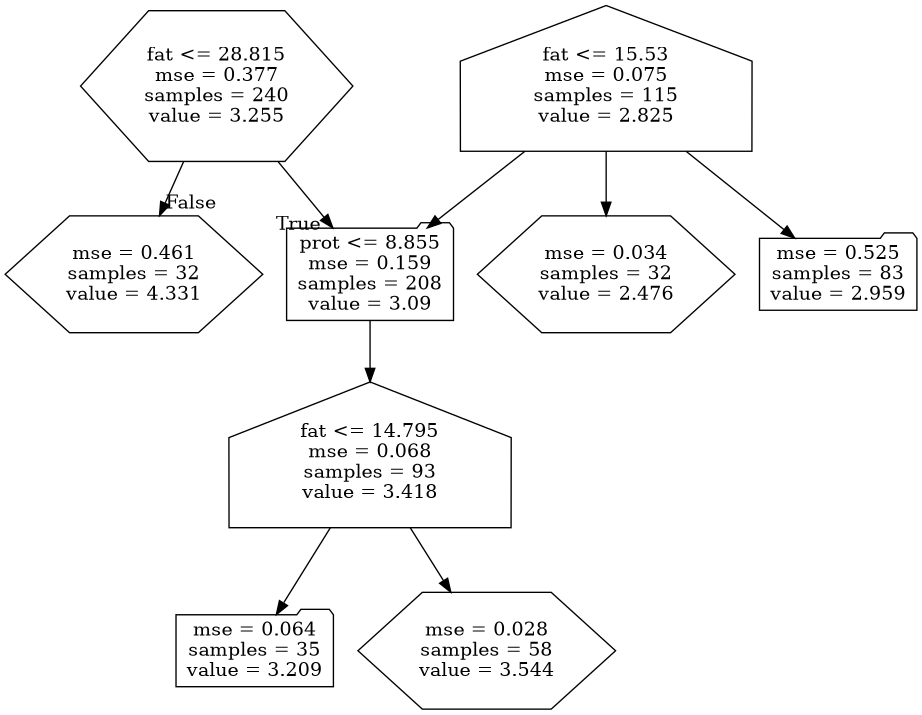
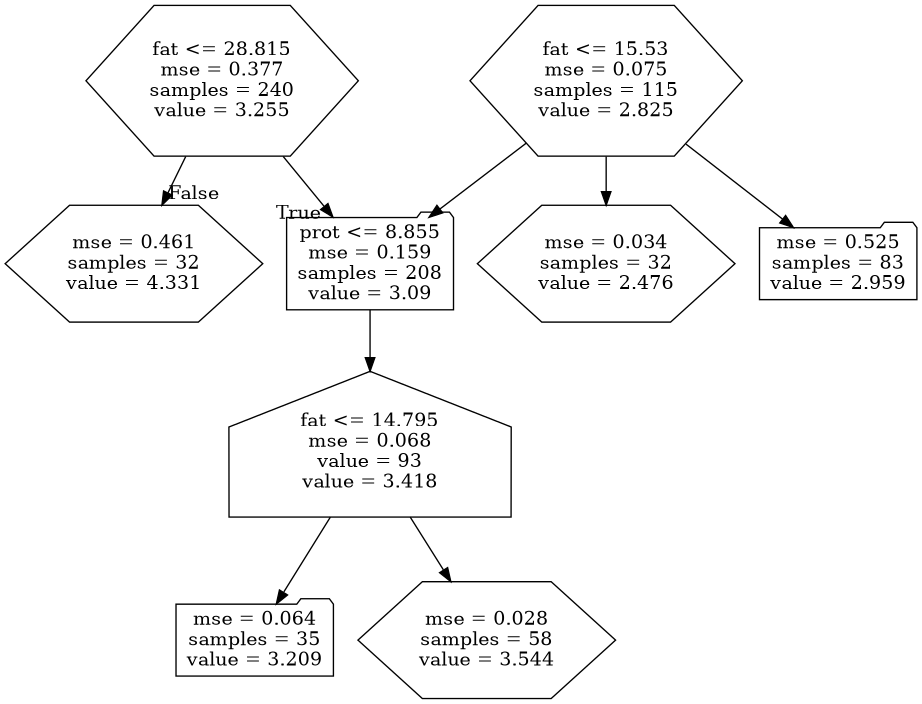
(606, 86) -> (606, 81)
(370, 463) -> (370, 452)
